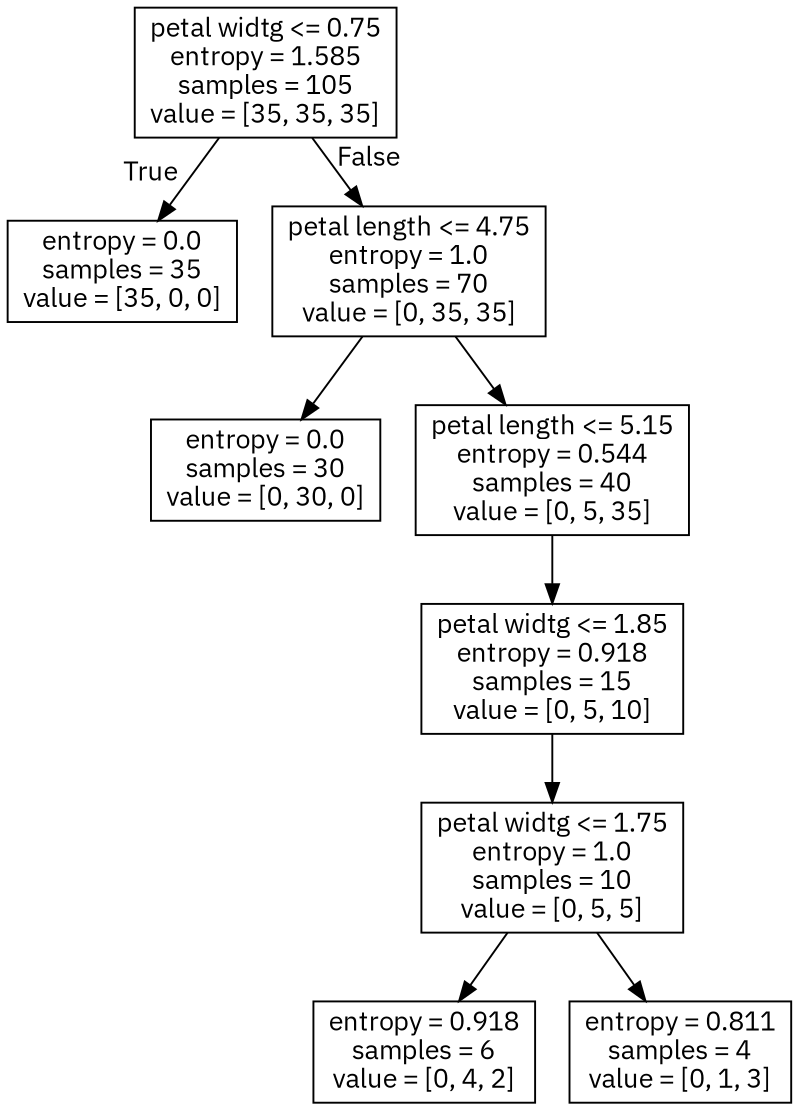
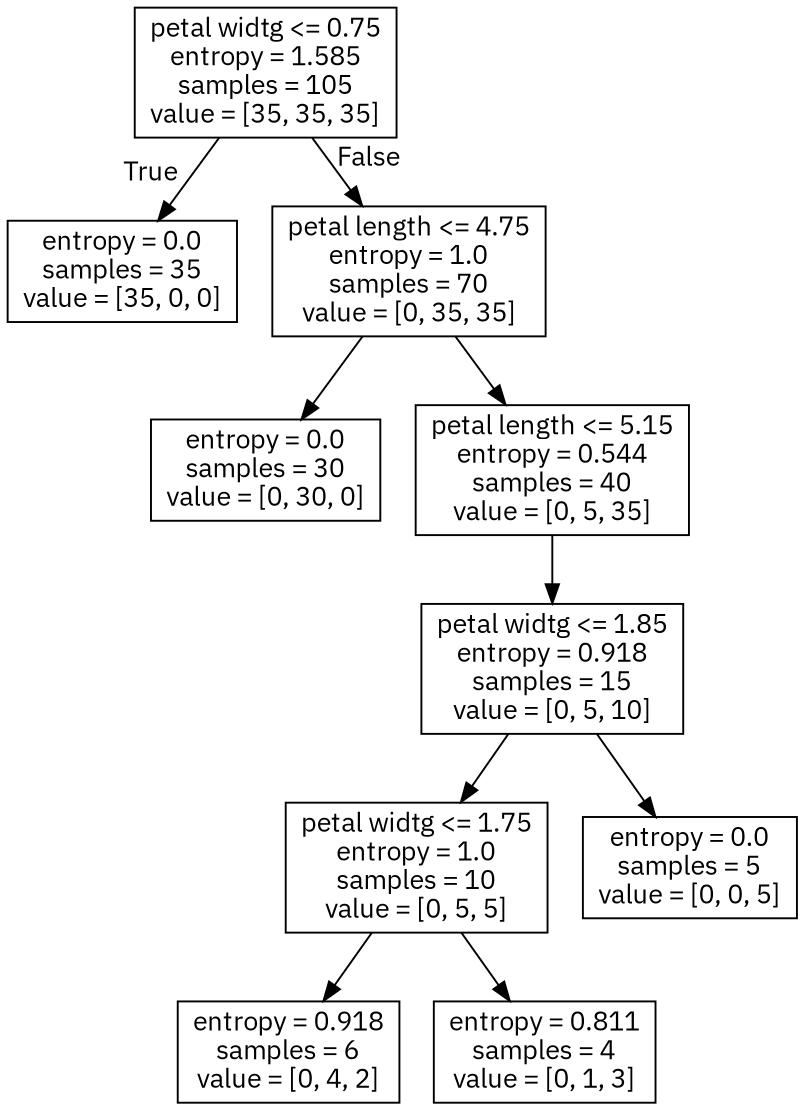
none -> (690, 868)
